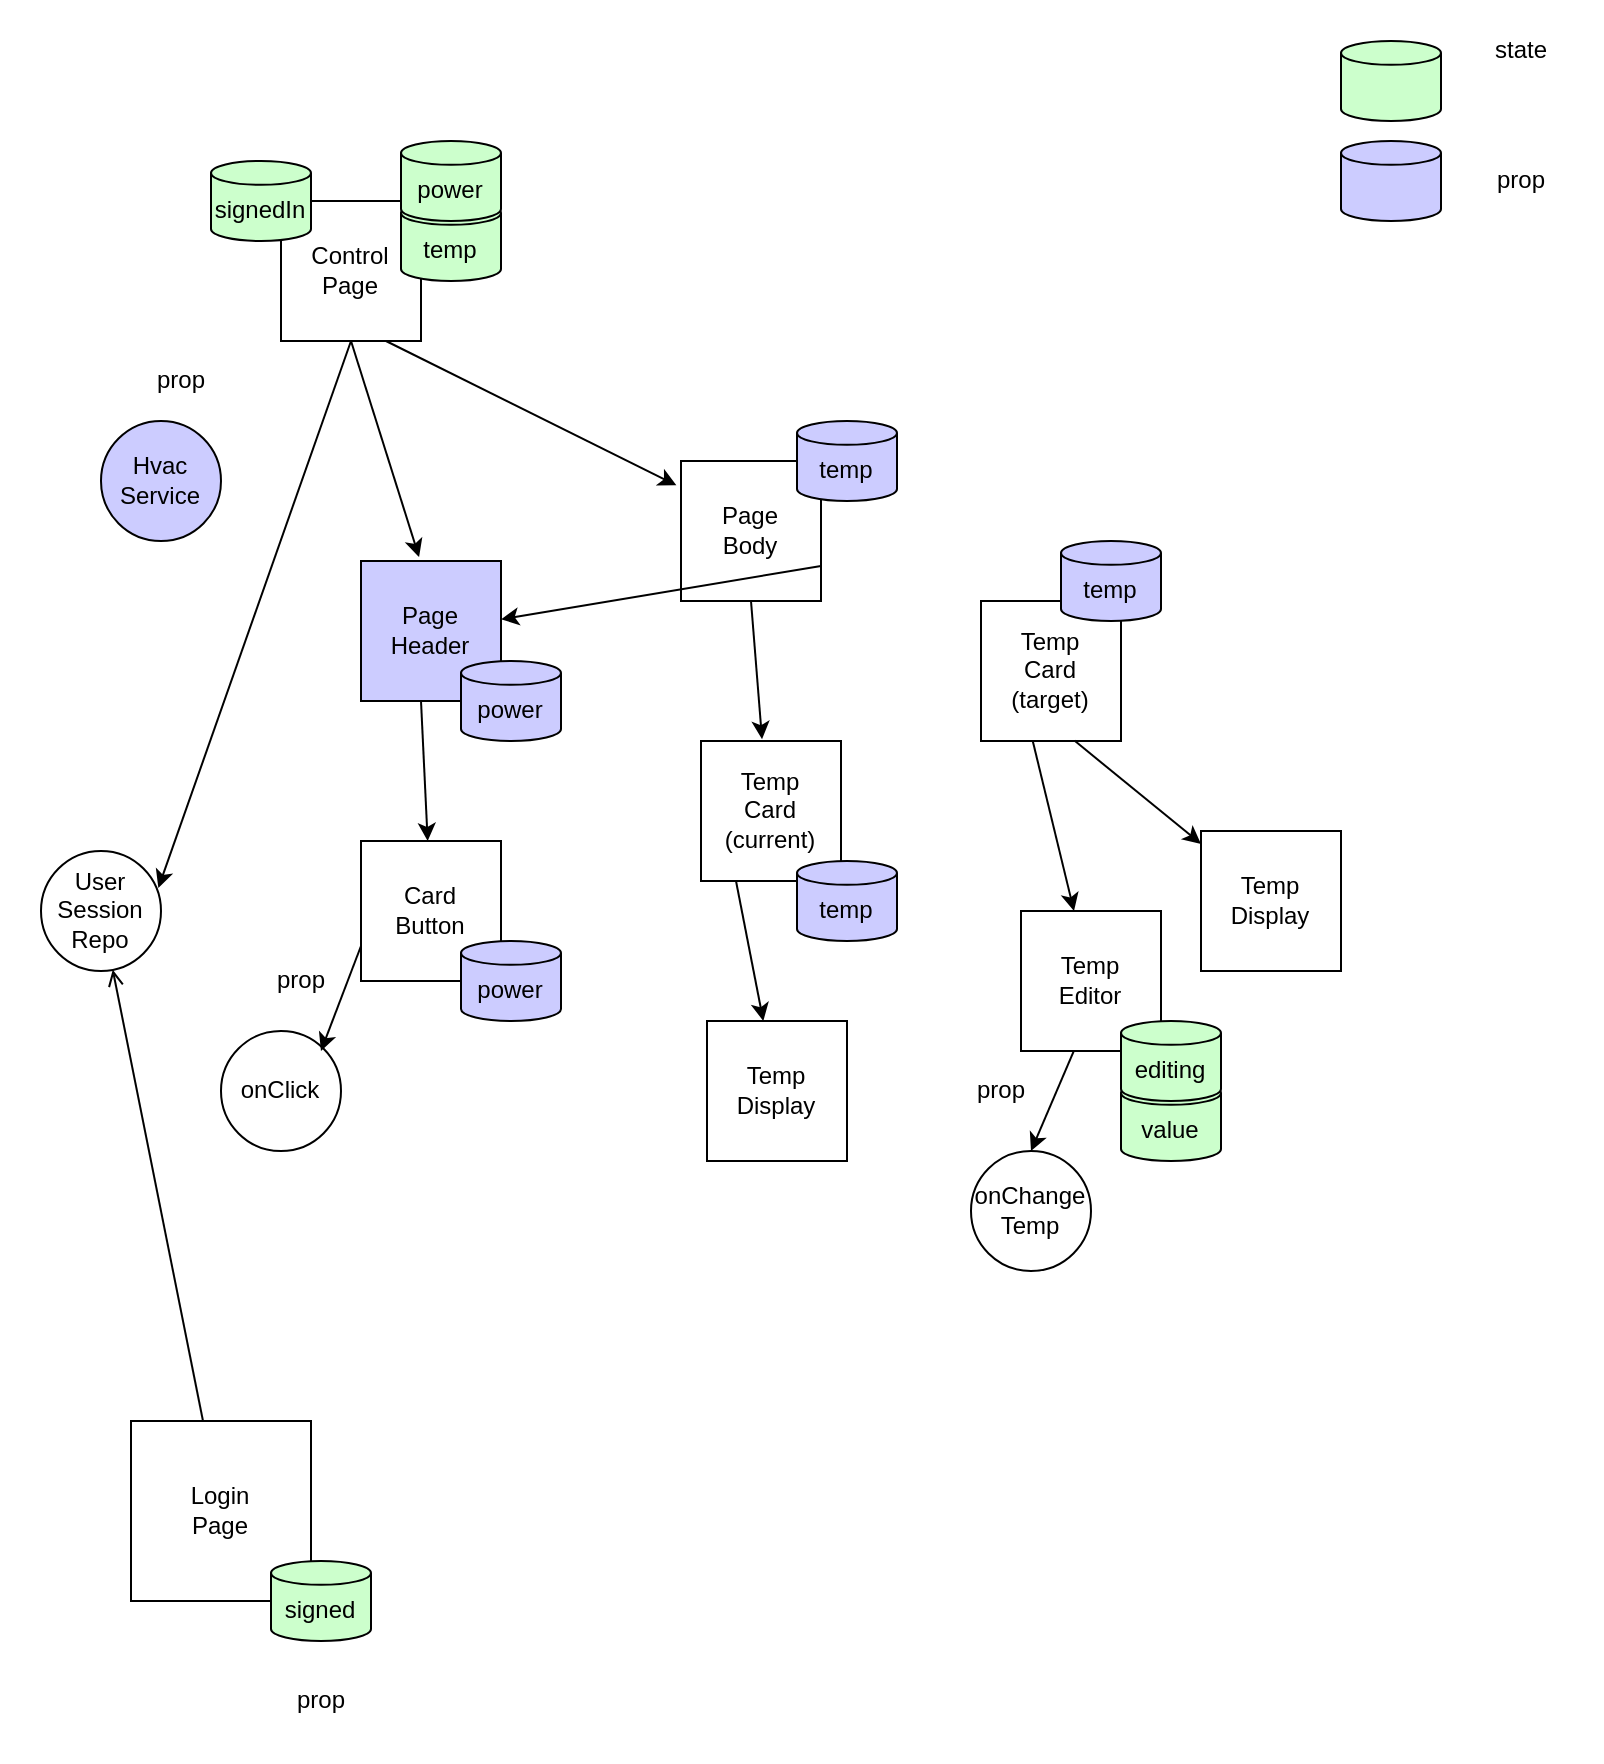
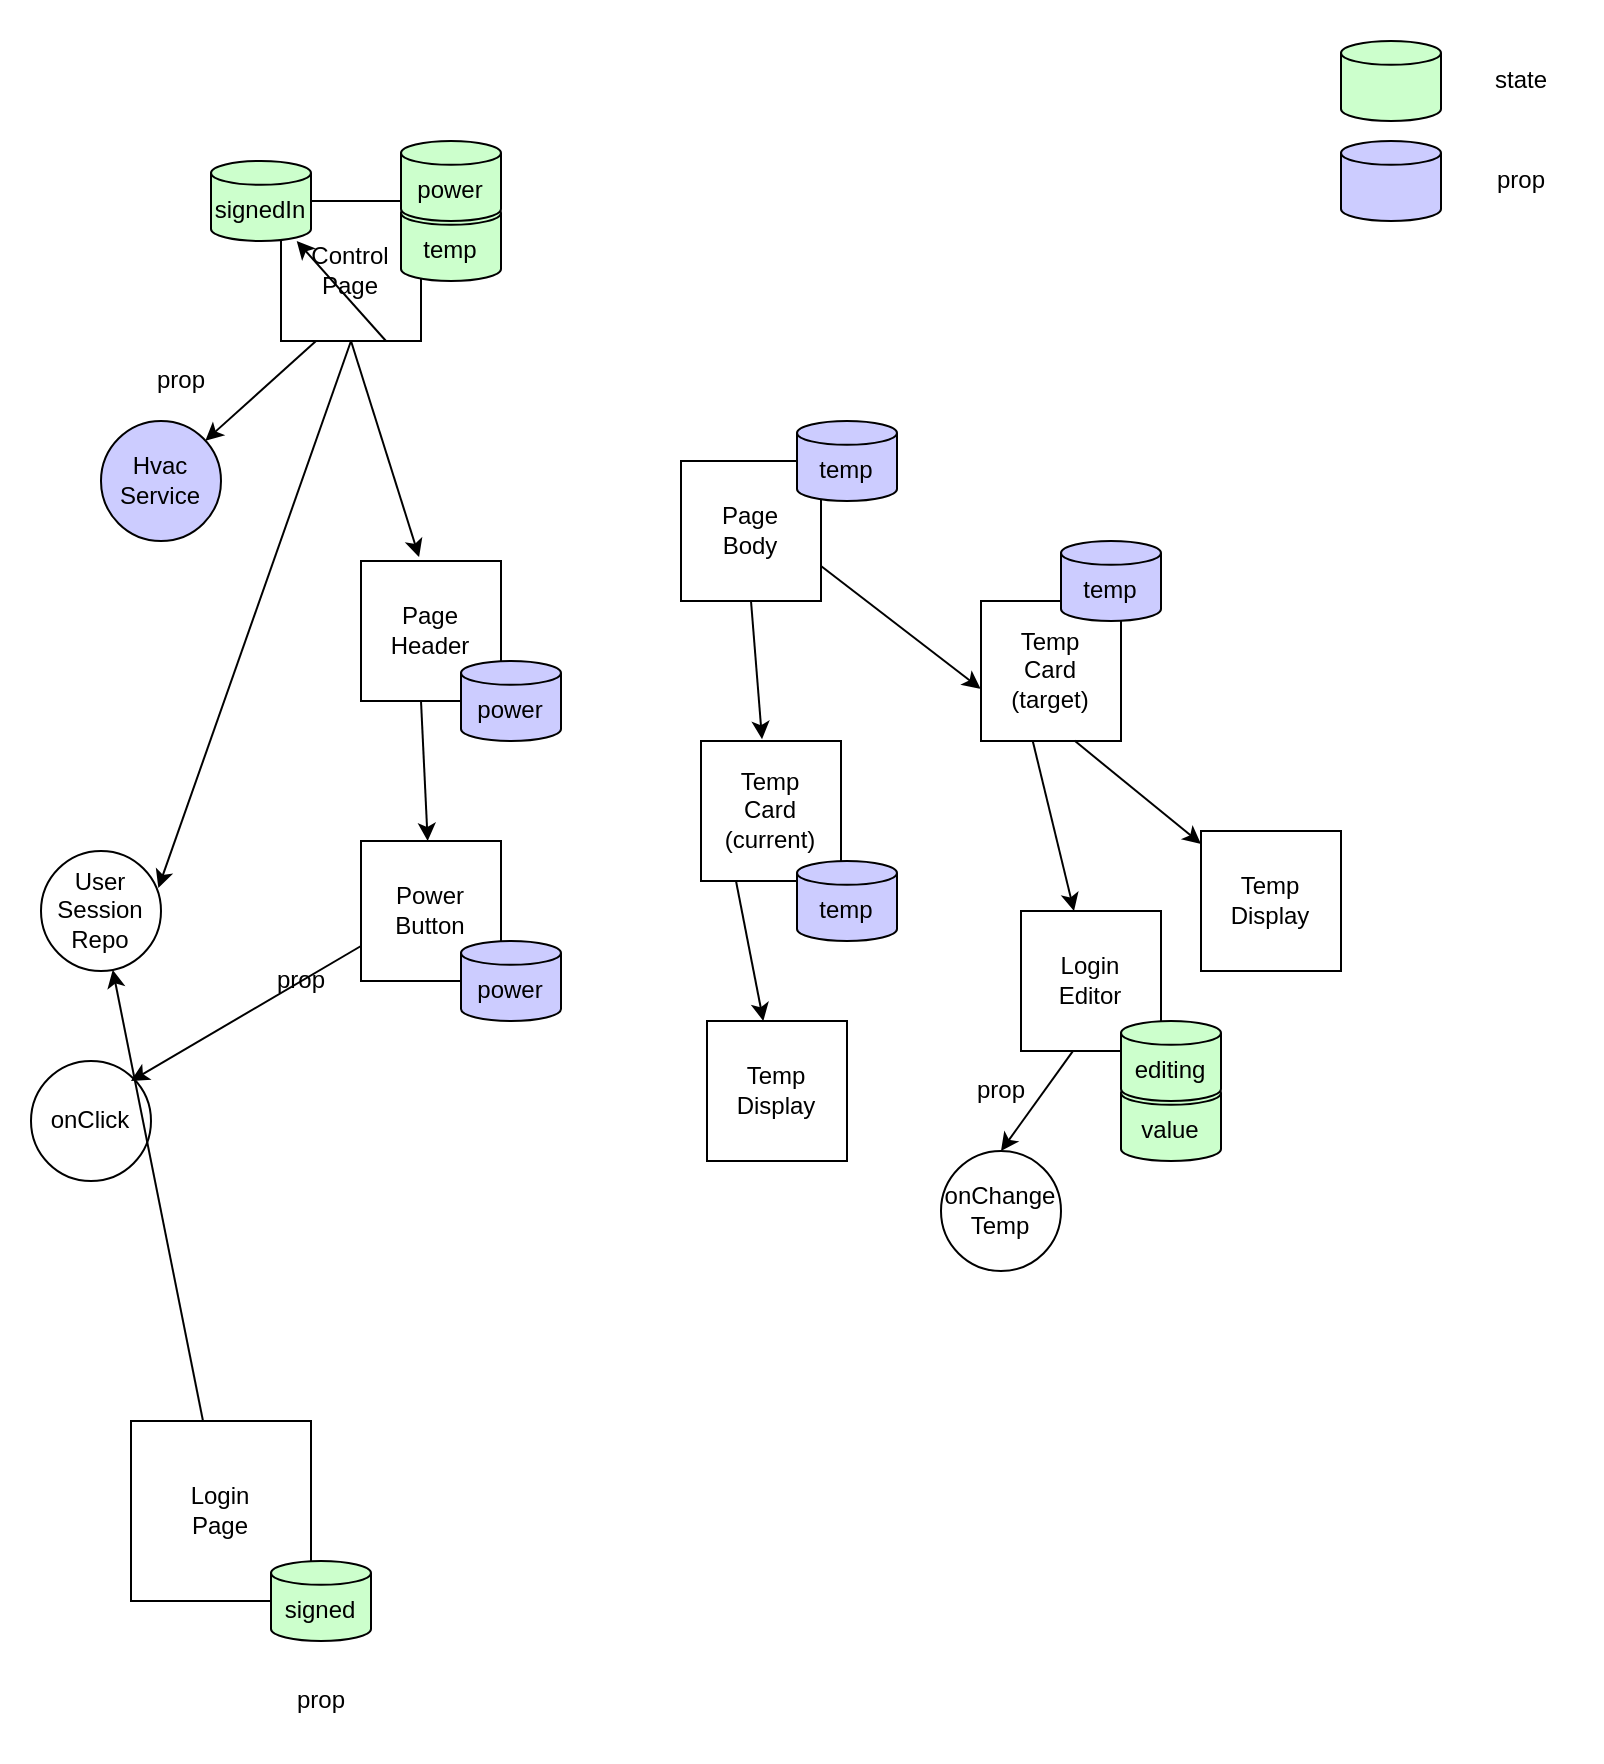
(1521, 51) -> (1521, 81)
none -> (265, 387)
(525, 410) -> (346, 296)
(668, 592) -> (896, 624)
(431, 631) -> (431, 631)
(431, 911) -> (431, 911)
(115, 980) -> (116, 984)
(1091, 981) -> (1091, 981)
(281, 1091) -> (91, 1121)
(1031, 1211) -> (1001, 1211)
